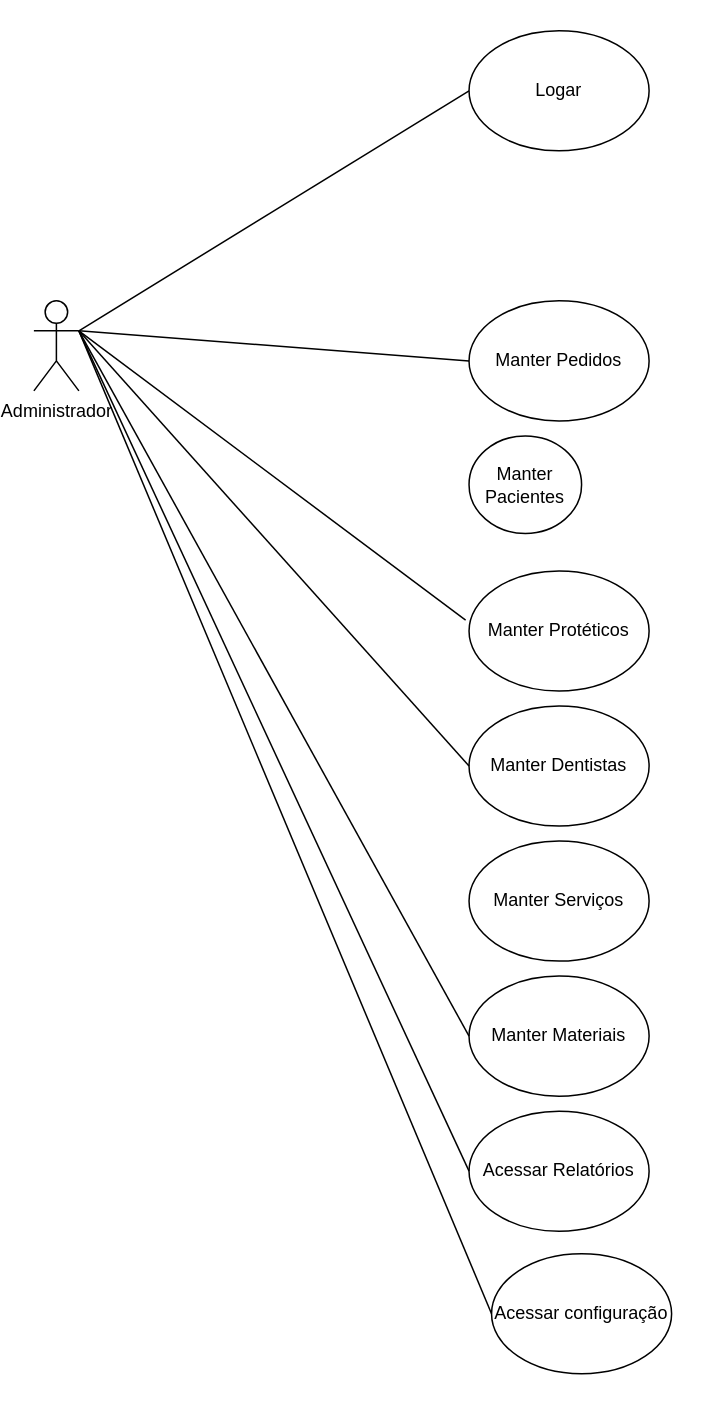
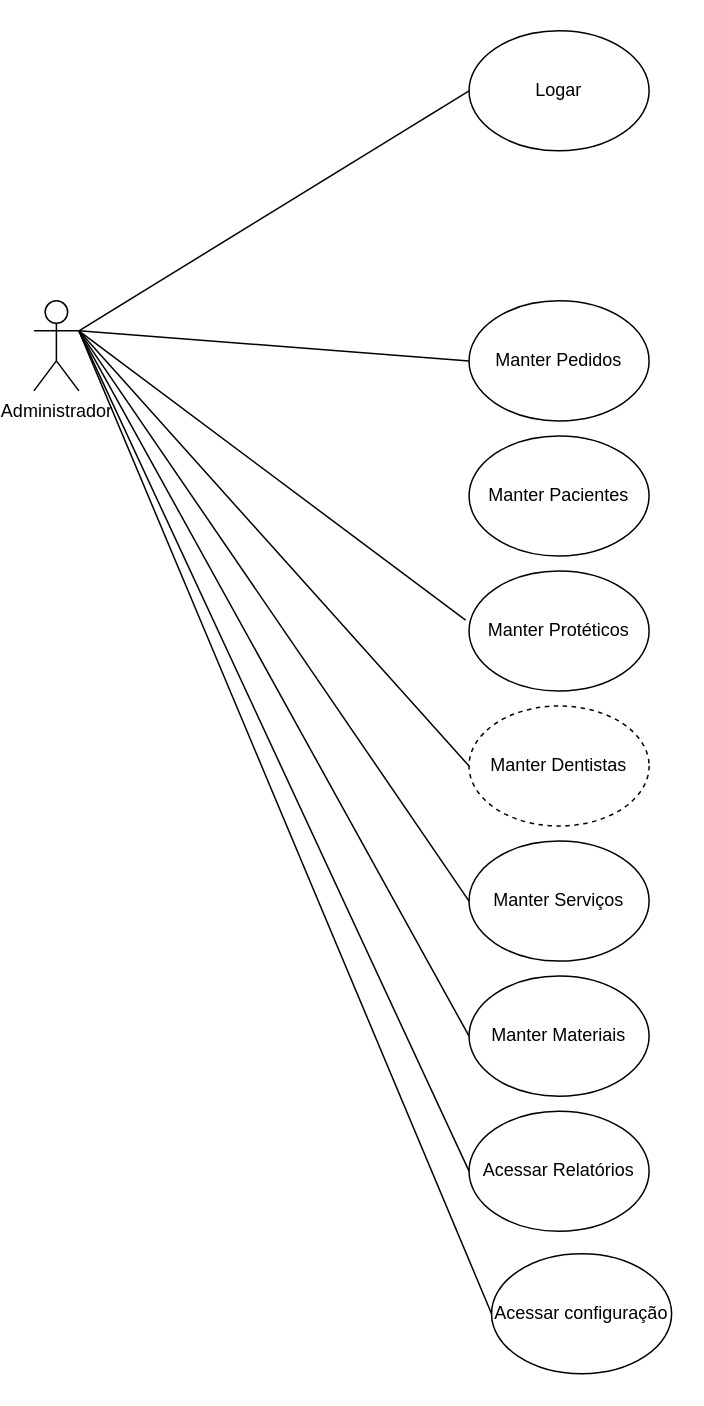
(525, 485) -> (559, 496)
none -> (278, 622)
(559, 766) -> (559, 766)
